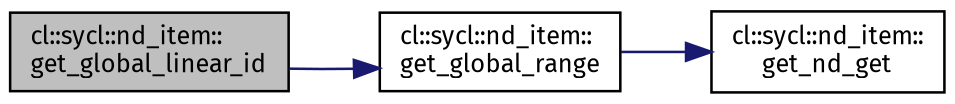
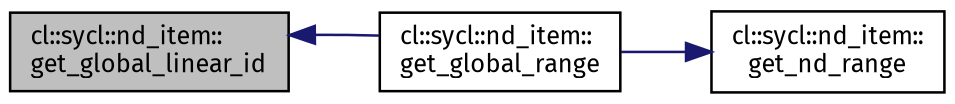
(828, 52) -> (828, 52)
(322, 69) -> (347, 35)
